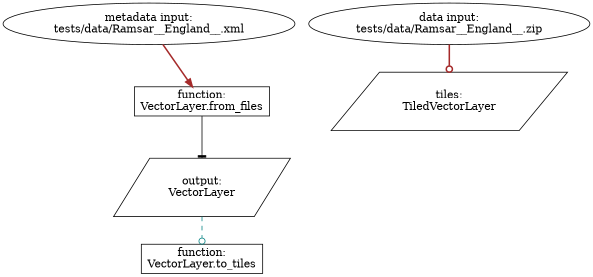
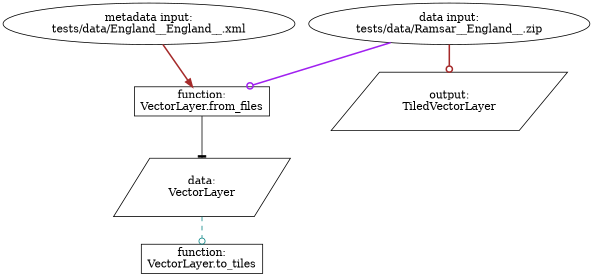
(149, 24) -> (149, 24)
none -> (322, 64)
(449, 101) -> (449, 101)
(202, 187) -> (202, 187)
